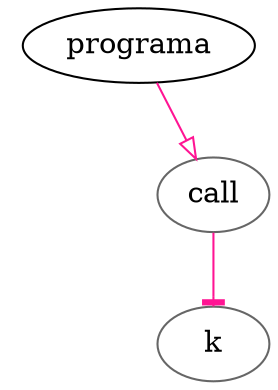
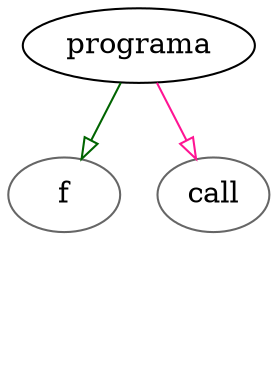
none -> (64, 195)
(213, 344) -> none
